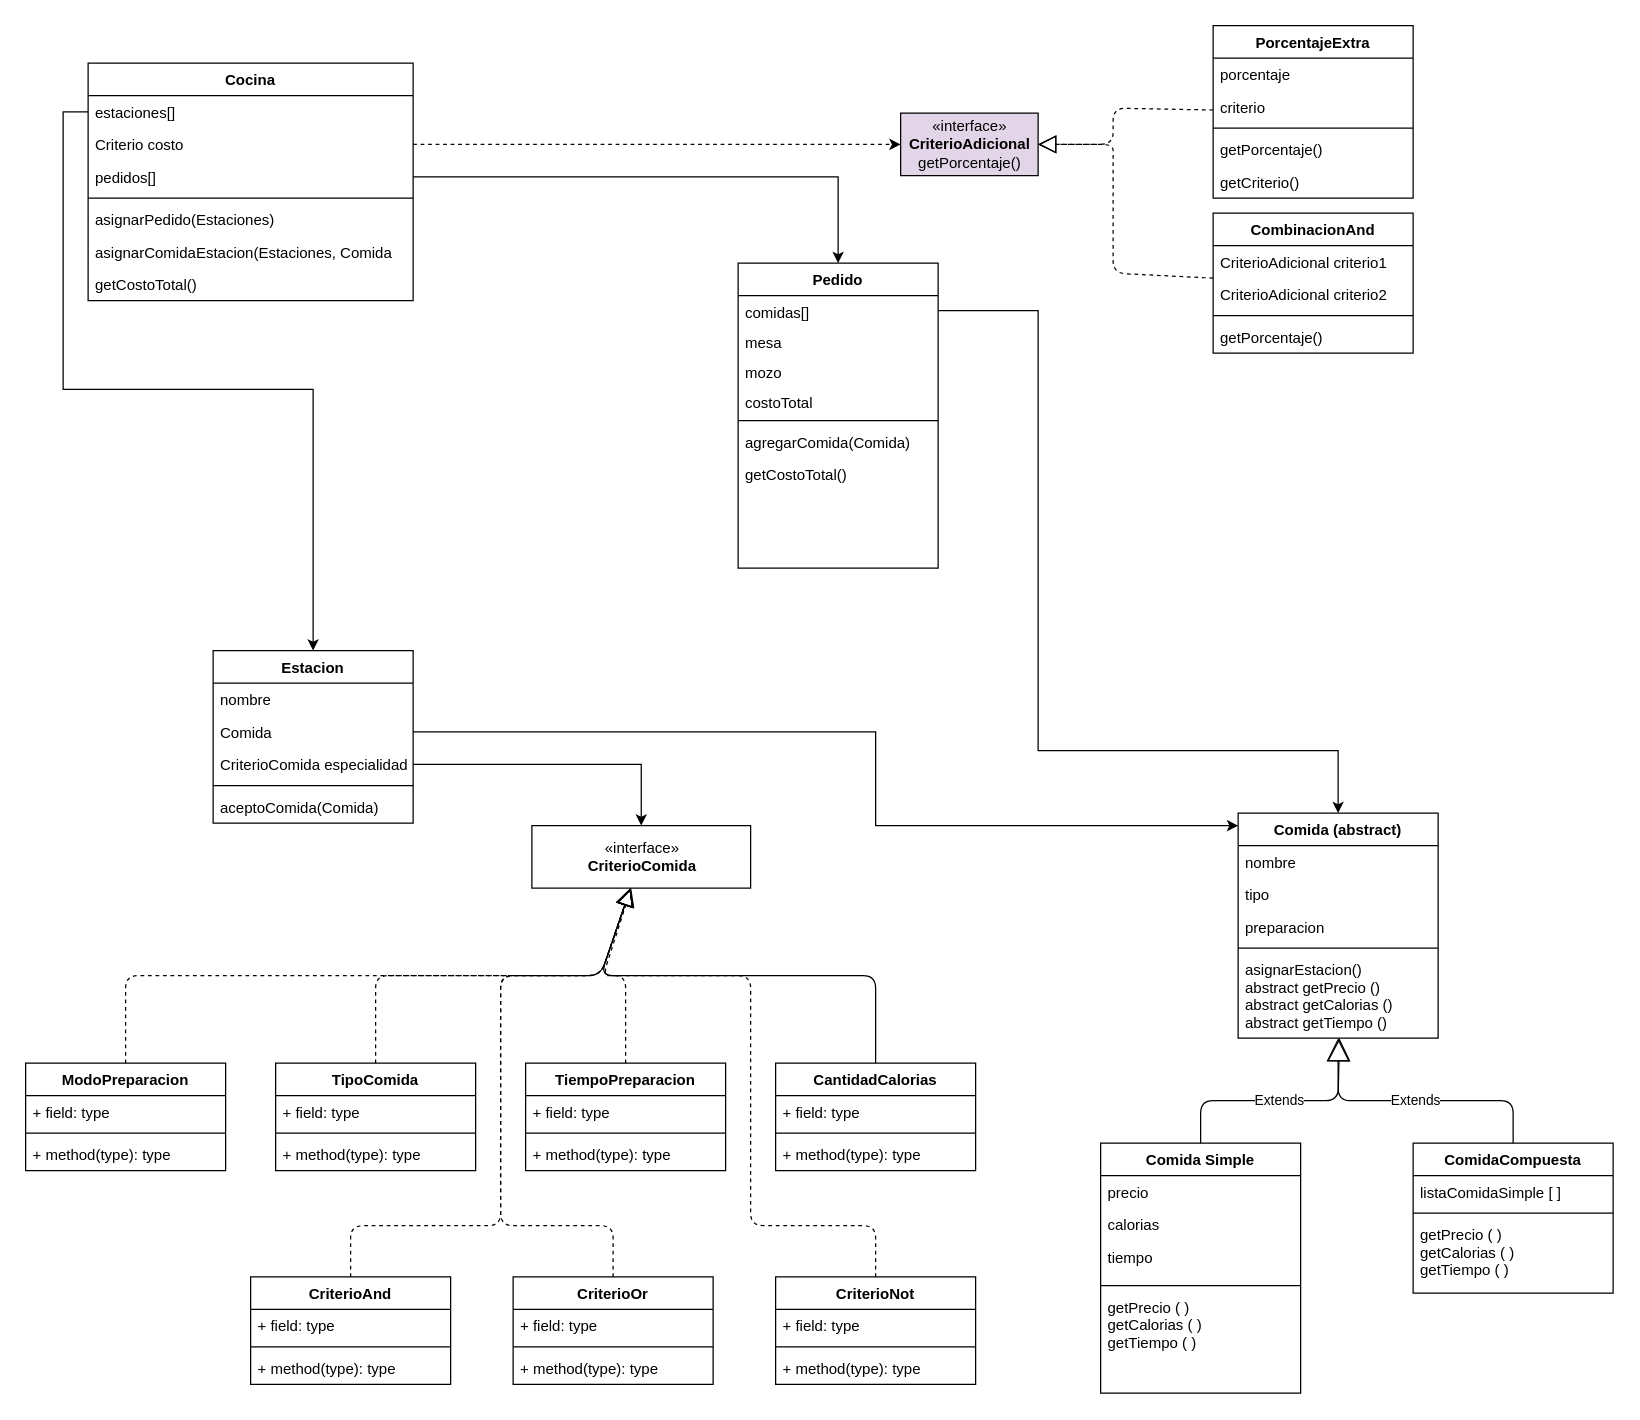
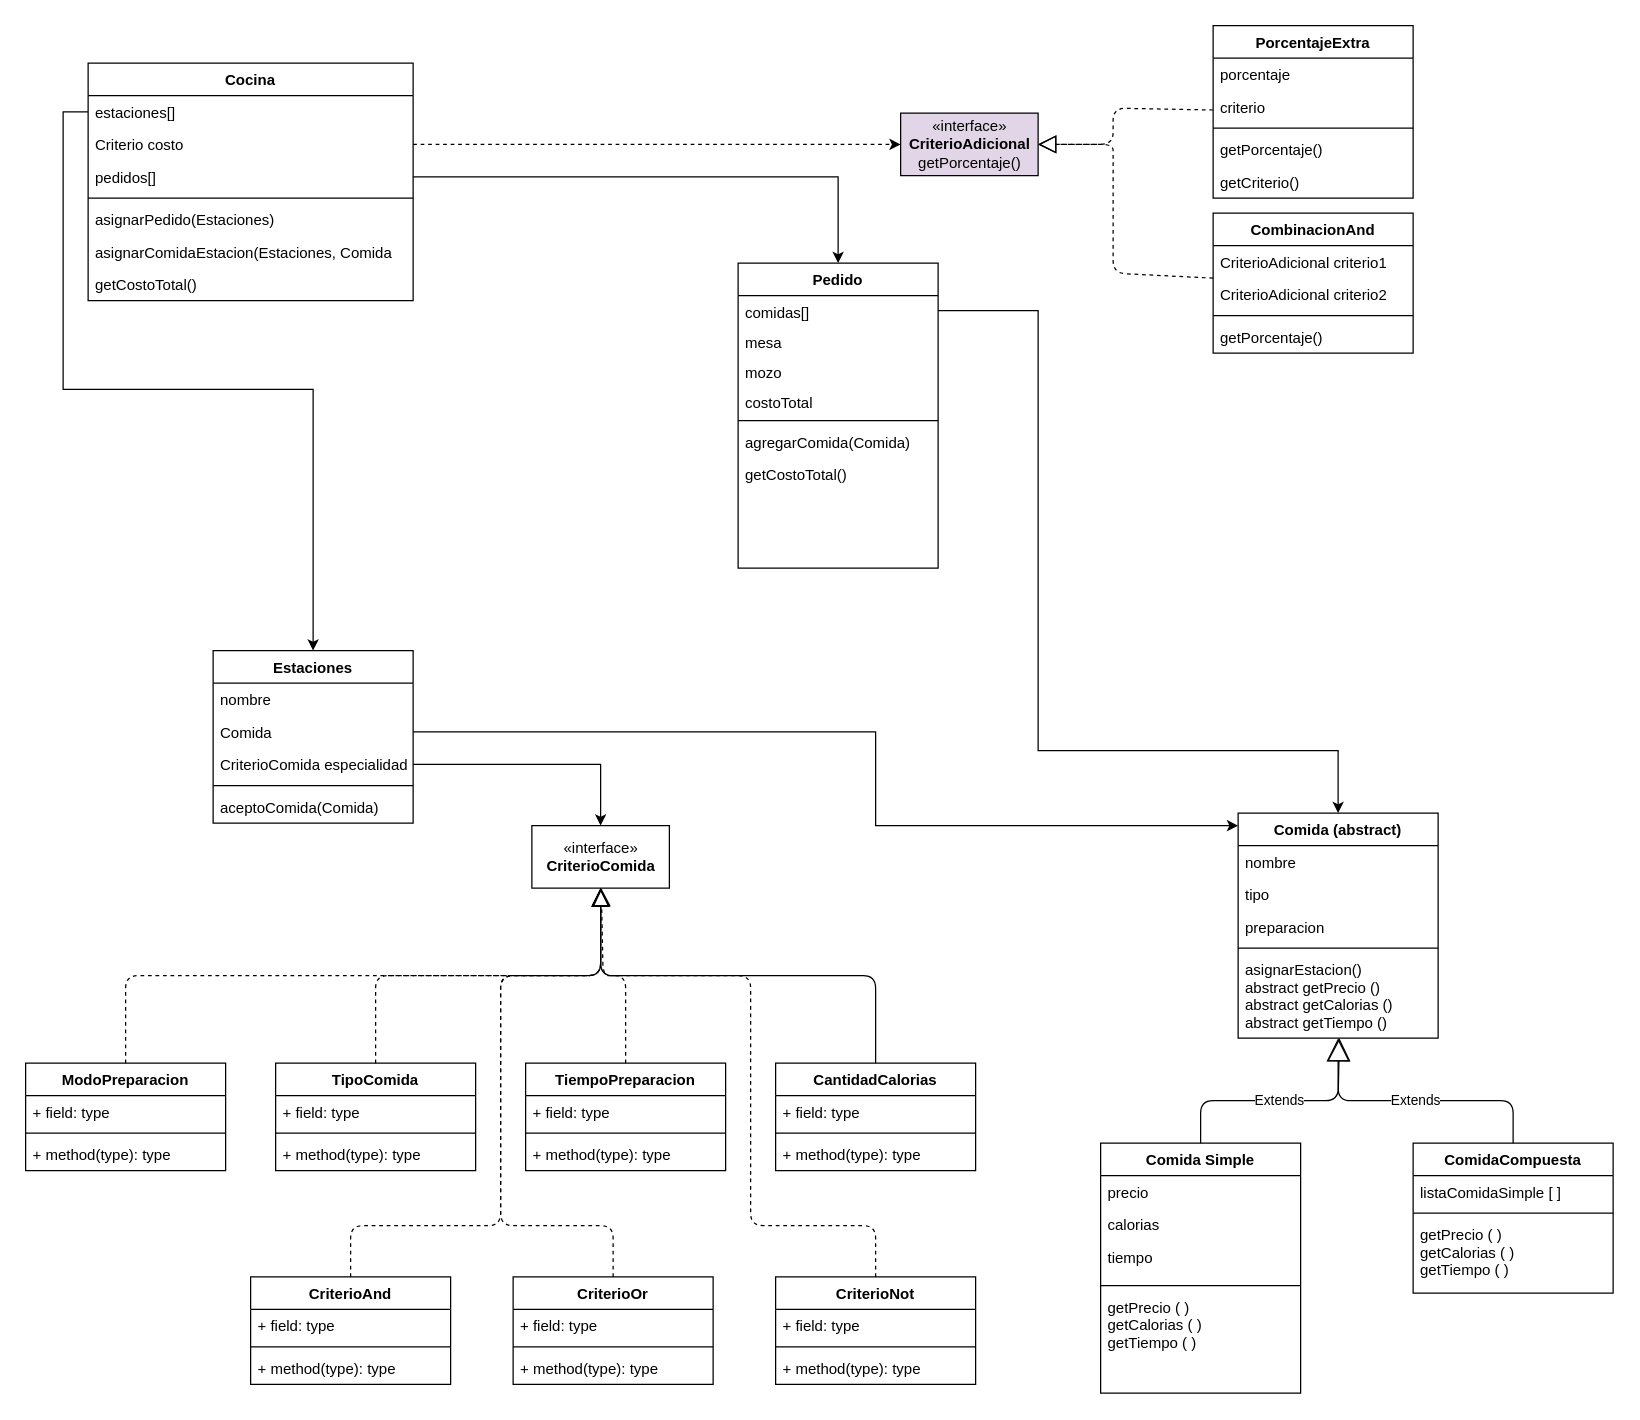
(313, 668) -> (313, 668)
(641, 857) -> (601, 857)
